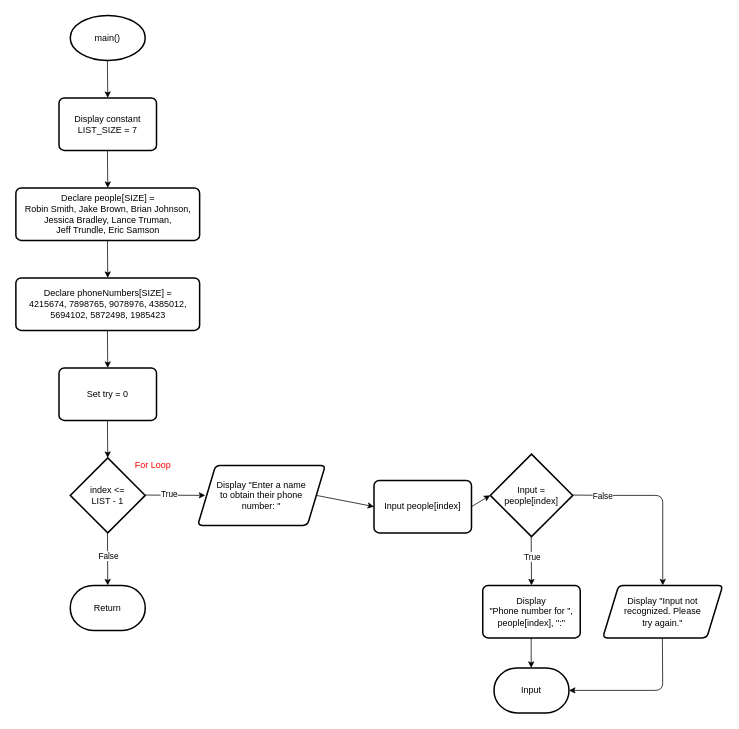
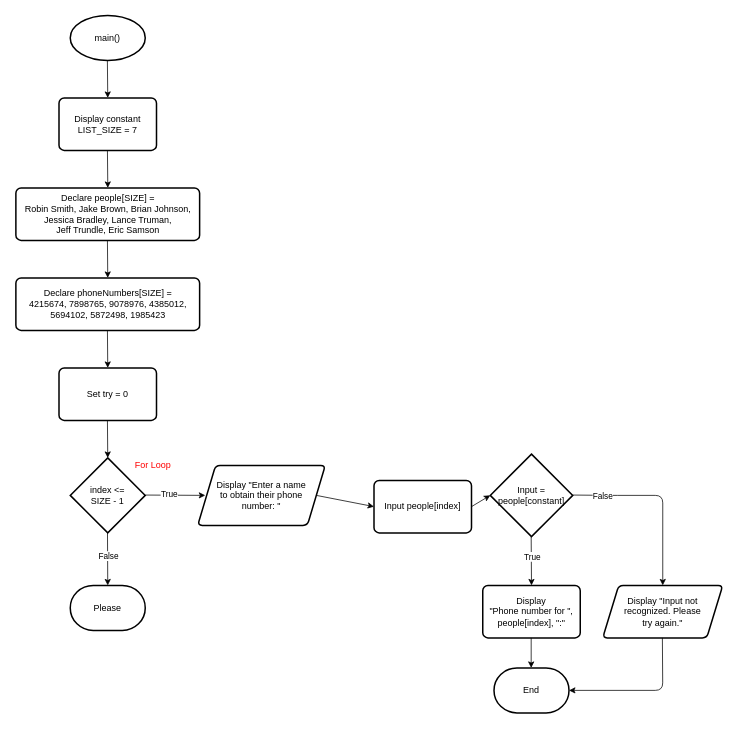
(108, 495) -> (108, 495)
(531, 495) -> (531, 495)
(108, 608) -> (108, 608)
(531, 690) -> (531, 690)
